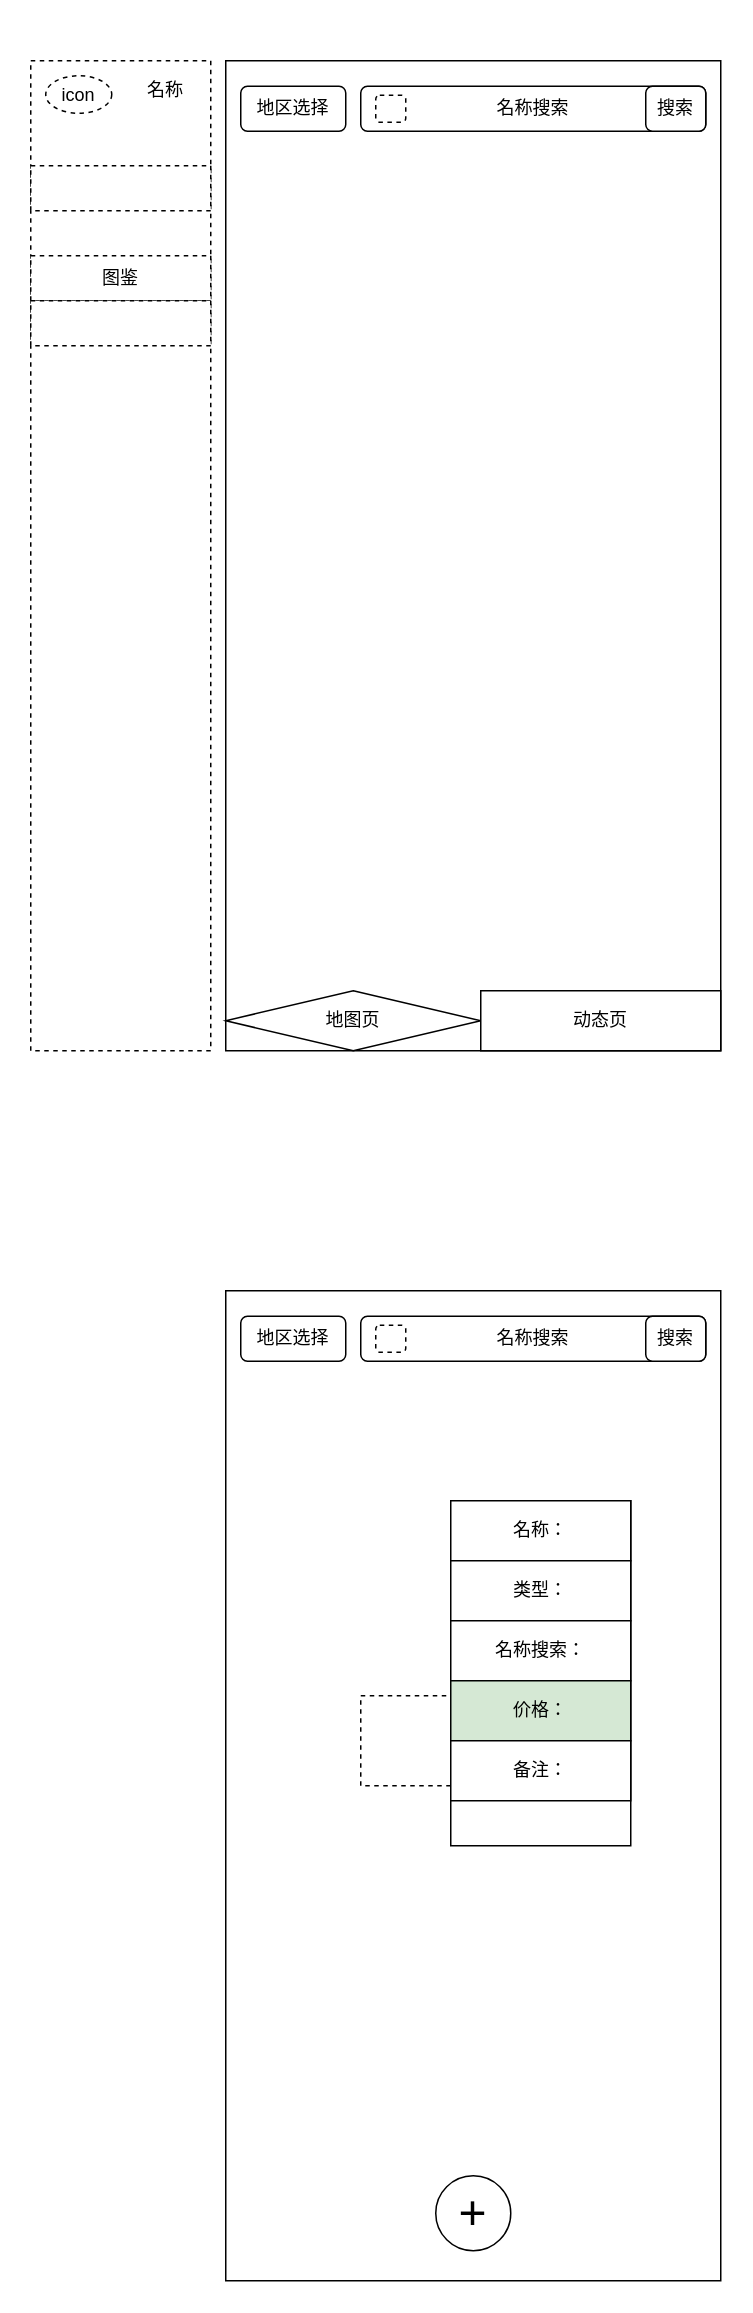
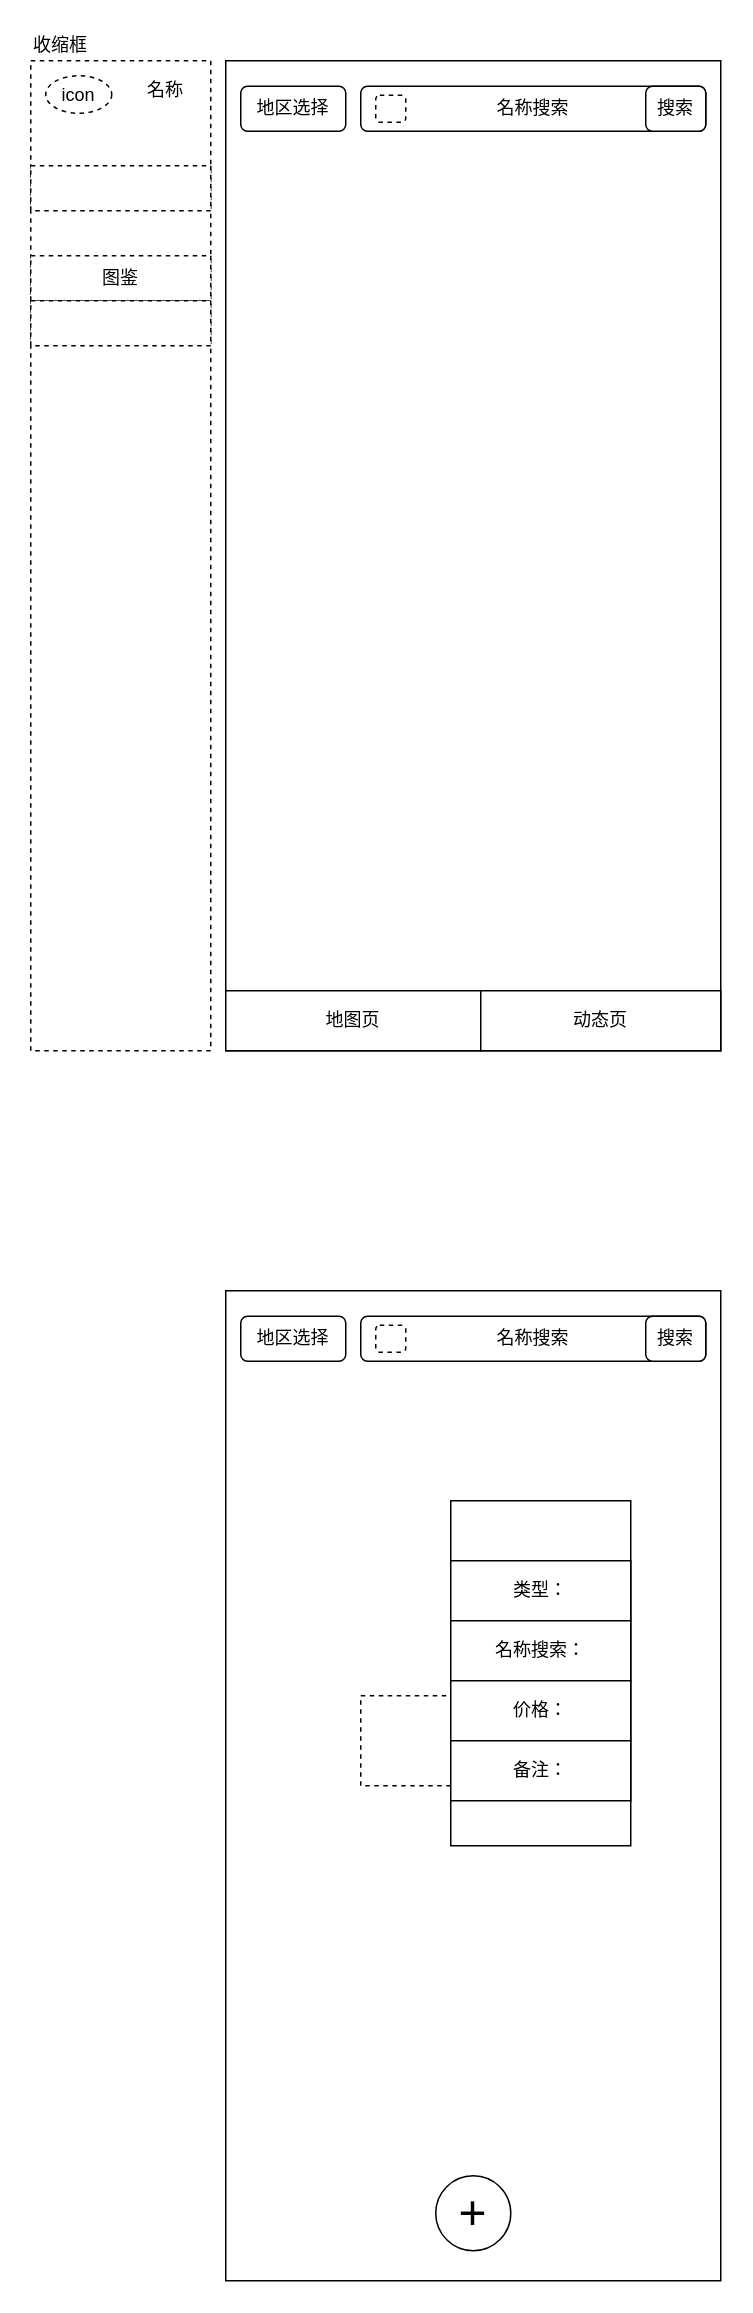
none -> (61, 46)
(353, 1021) -> (353, 1021)
(541, 1531) -> none
(541, 1711) -> (541, 1711)
